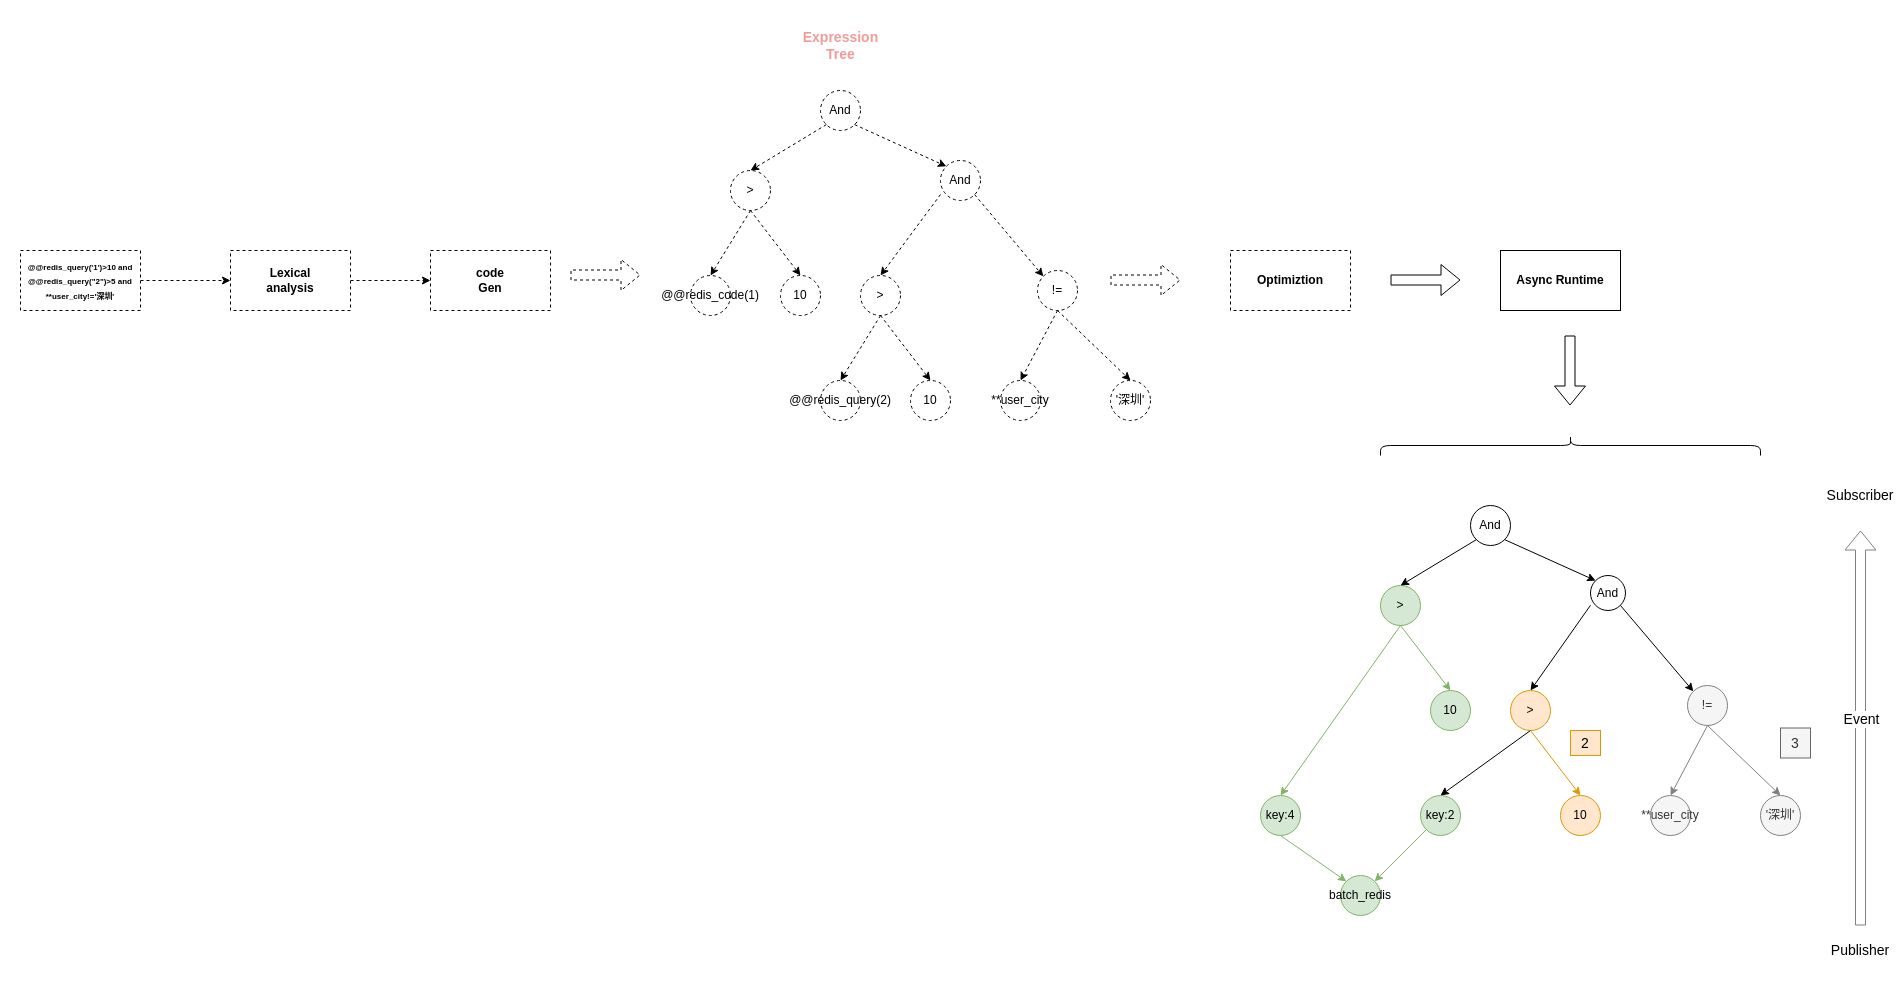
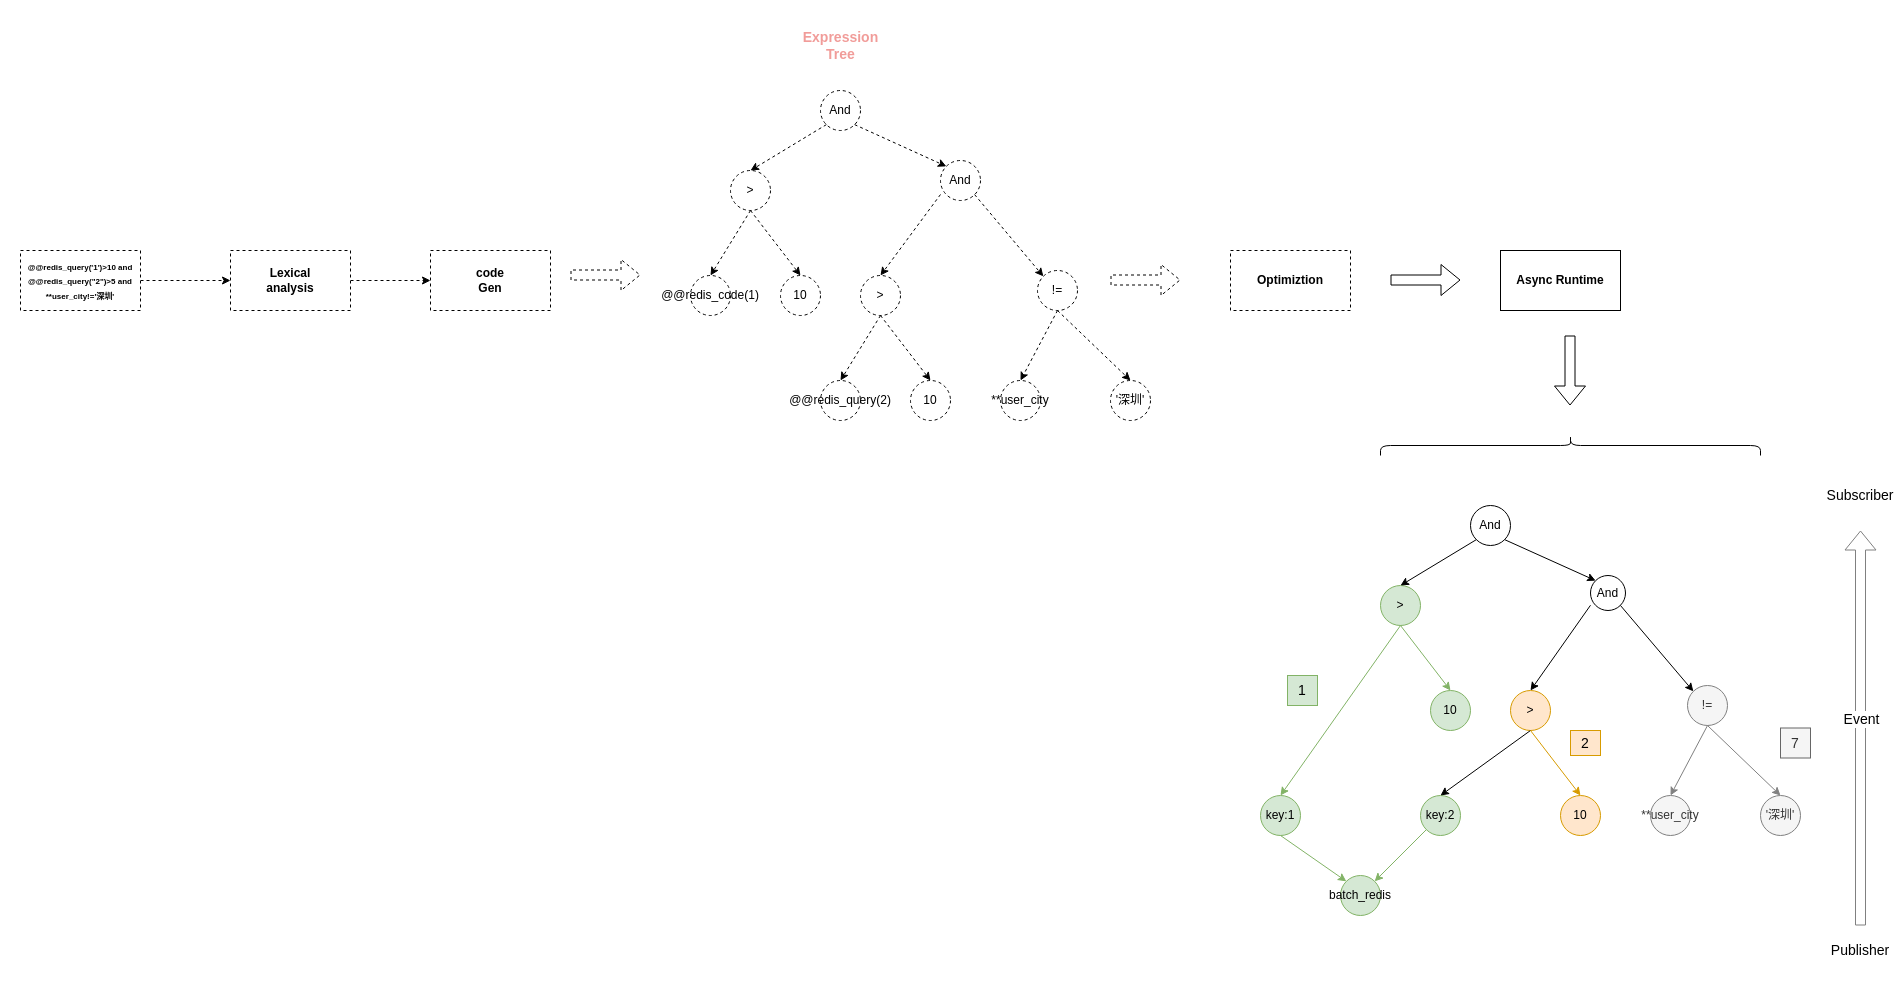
none -> (1303, 691)
(1796, 744) -> (1796, 744)
(1281, 816) -> (1281, 816)
